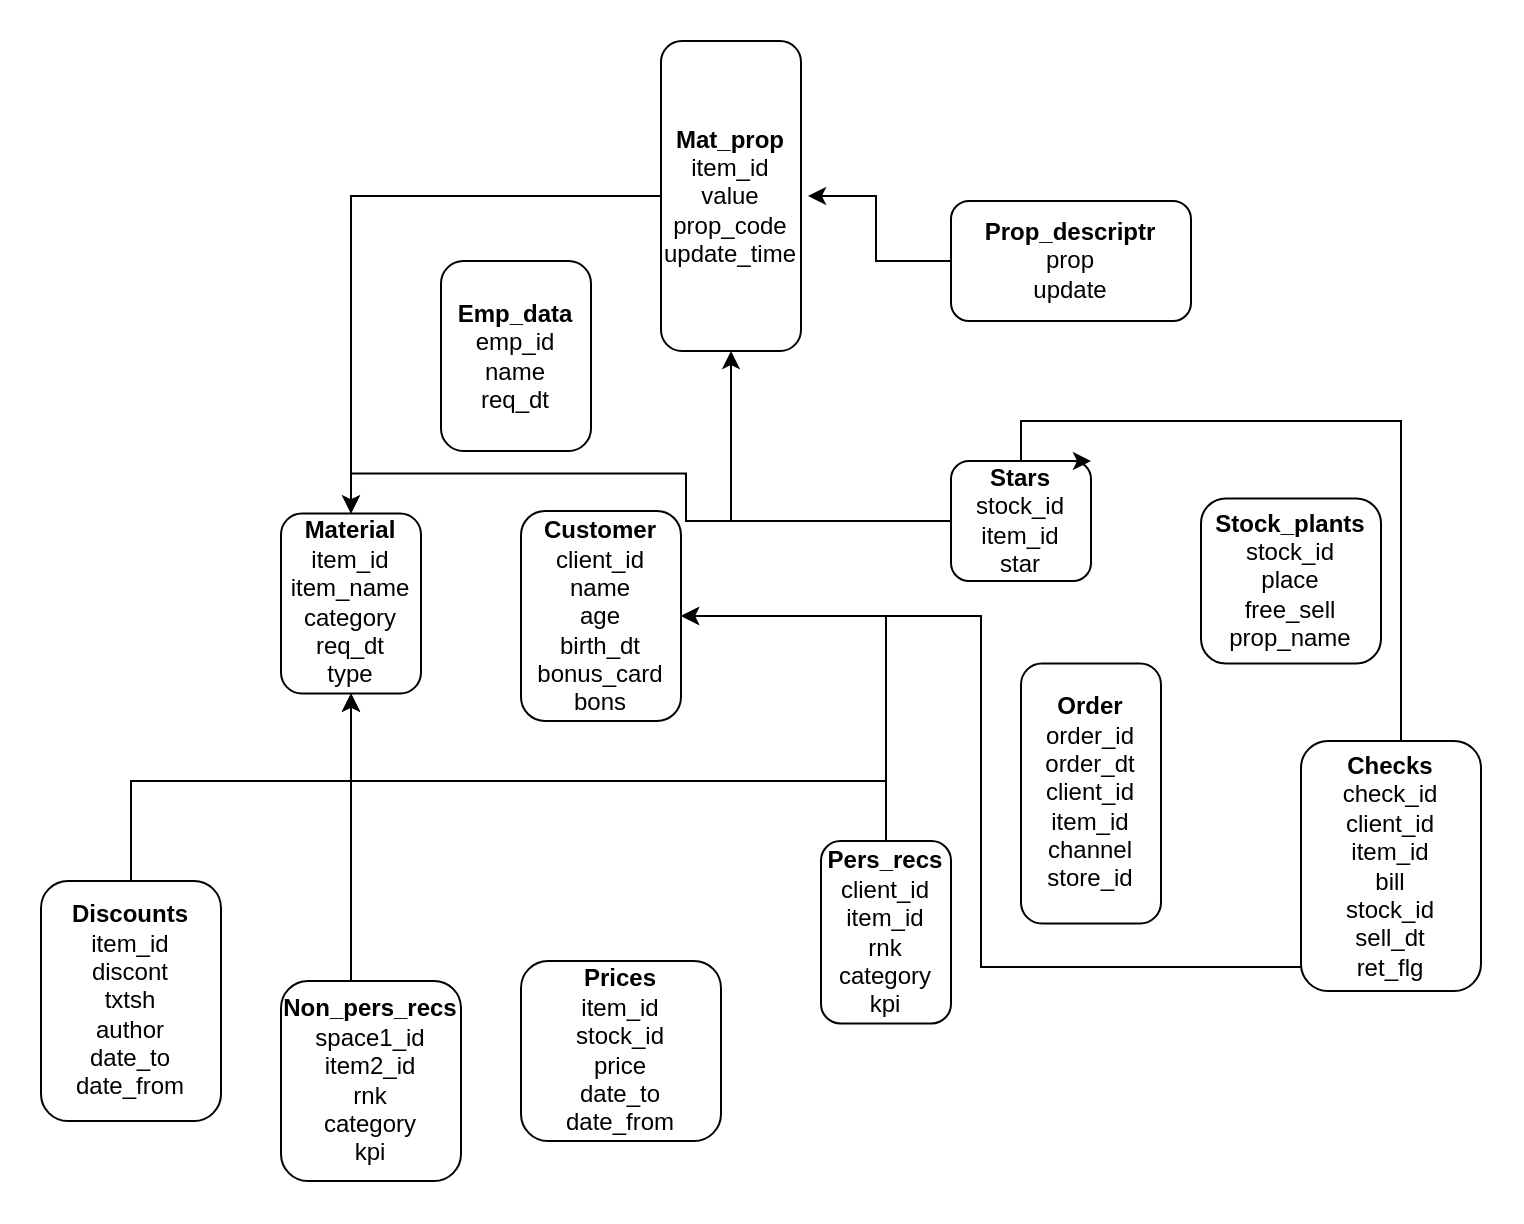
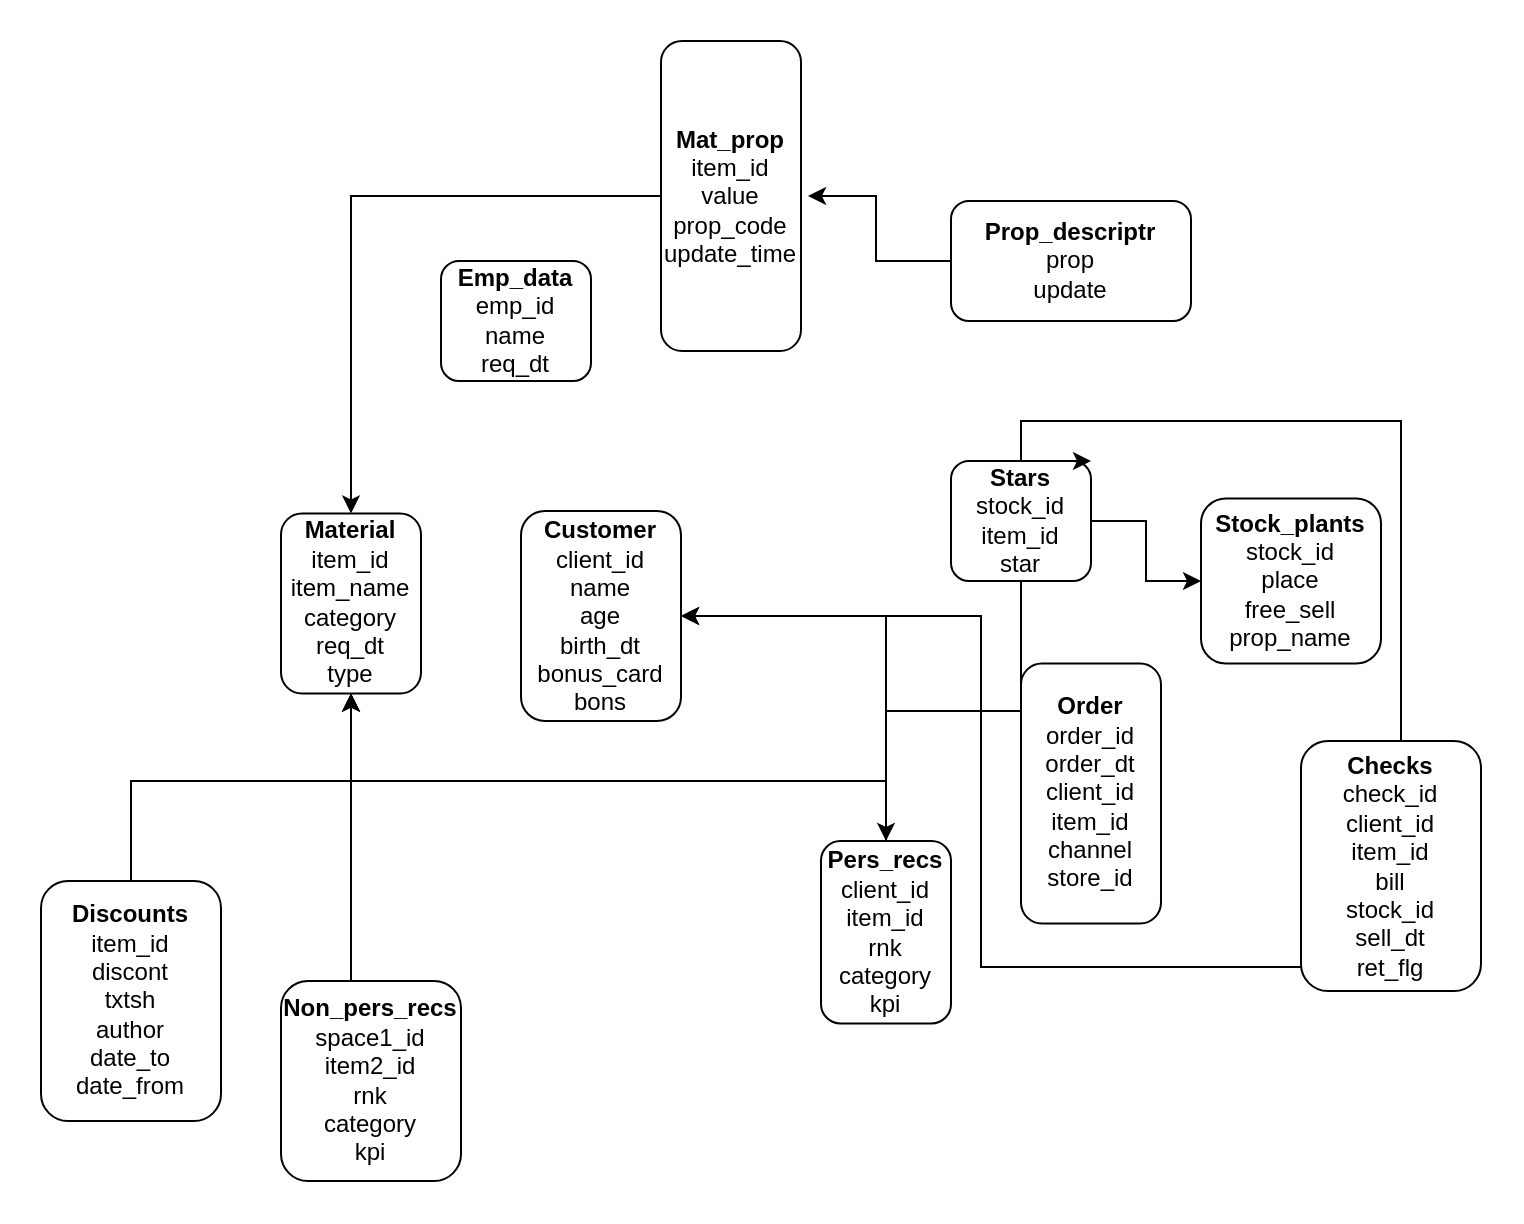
(516, 356) -> (516, 321)
(731, 441) -> (1146, 544)
(565, 474) -> (957, 711)
(621, 1051) -> none
